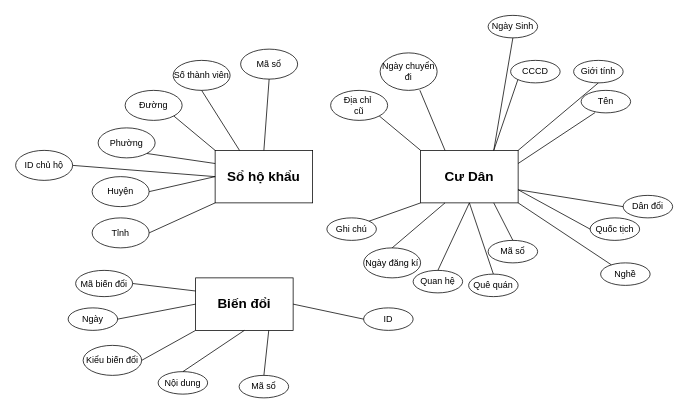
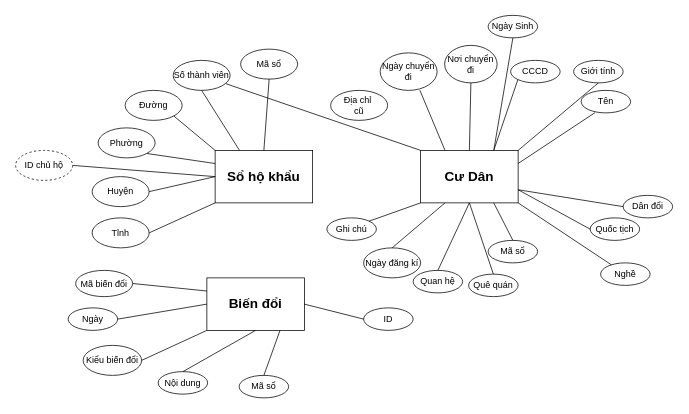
none -> (471, 64)
none -> (470, 117)
(400, 134) -> (323, 117)
(44, 165) -> (44, 165)
(244, 304) -> (255, 304)
